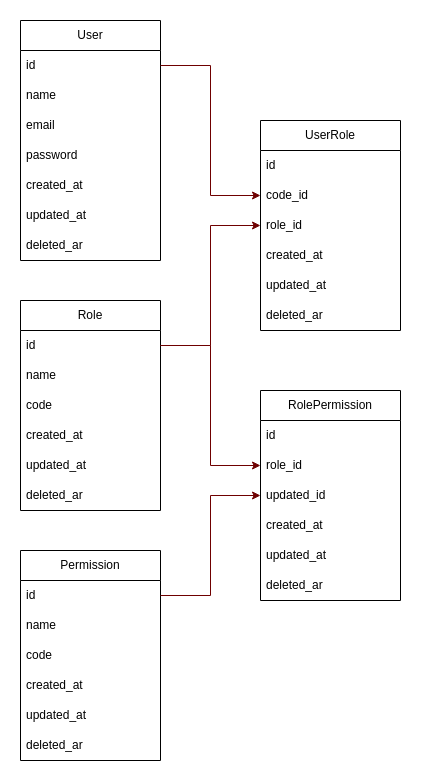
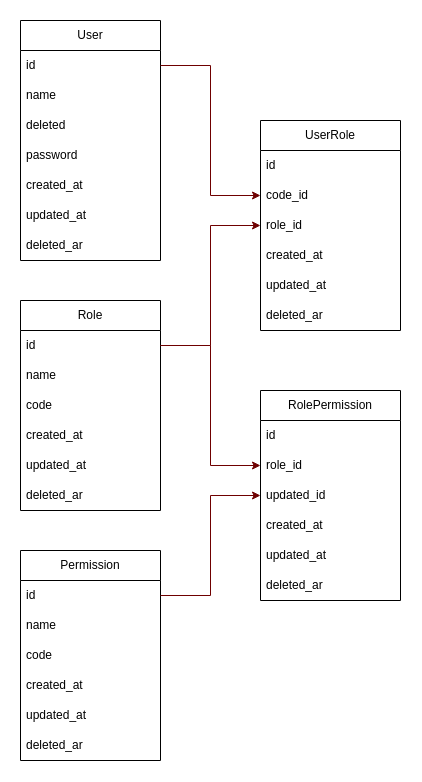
(40, 126) -> (48, 126)
